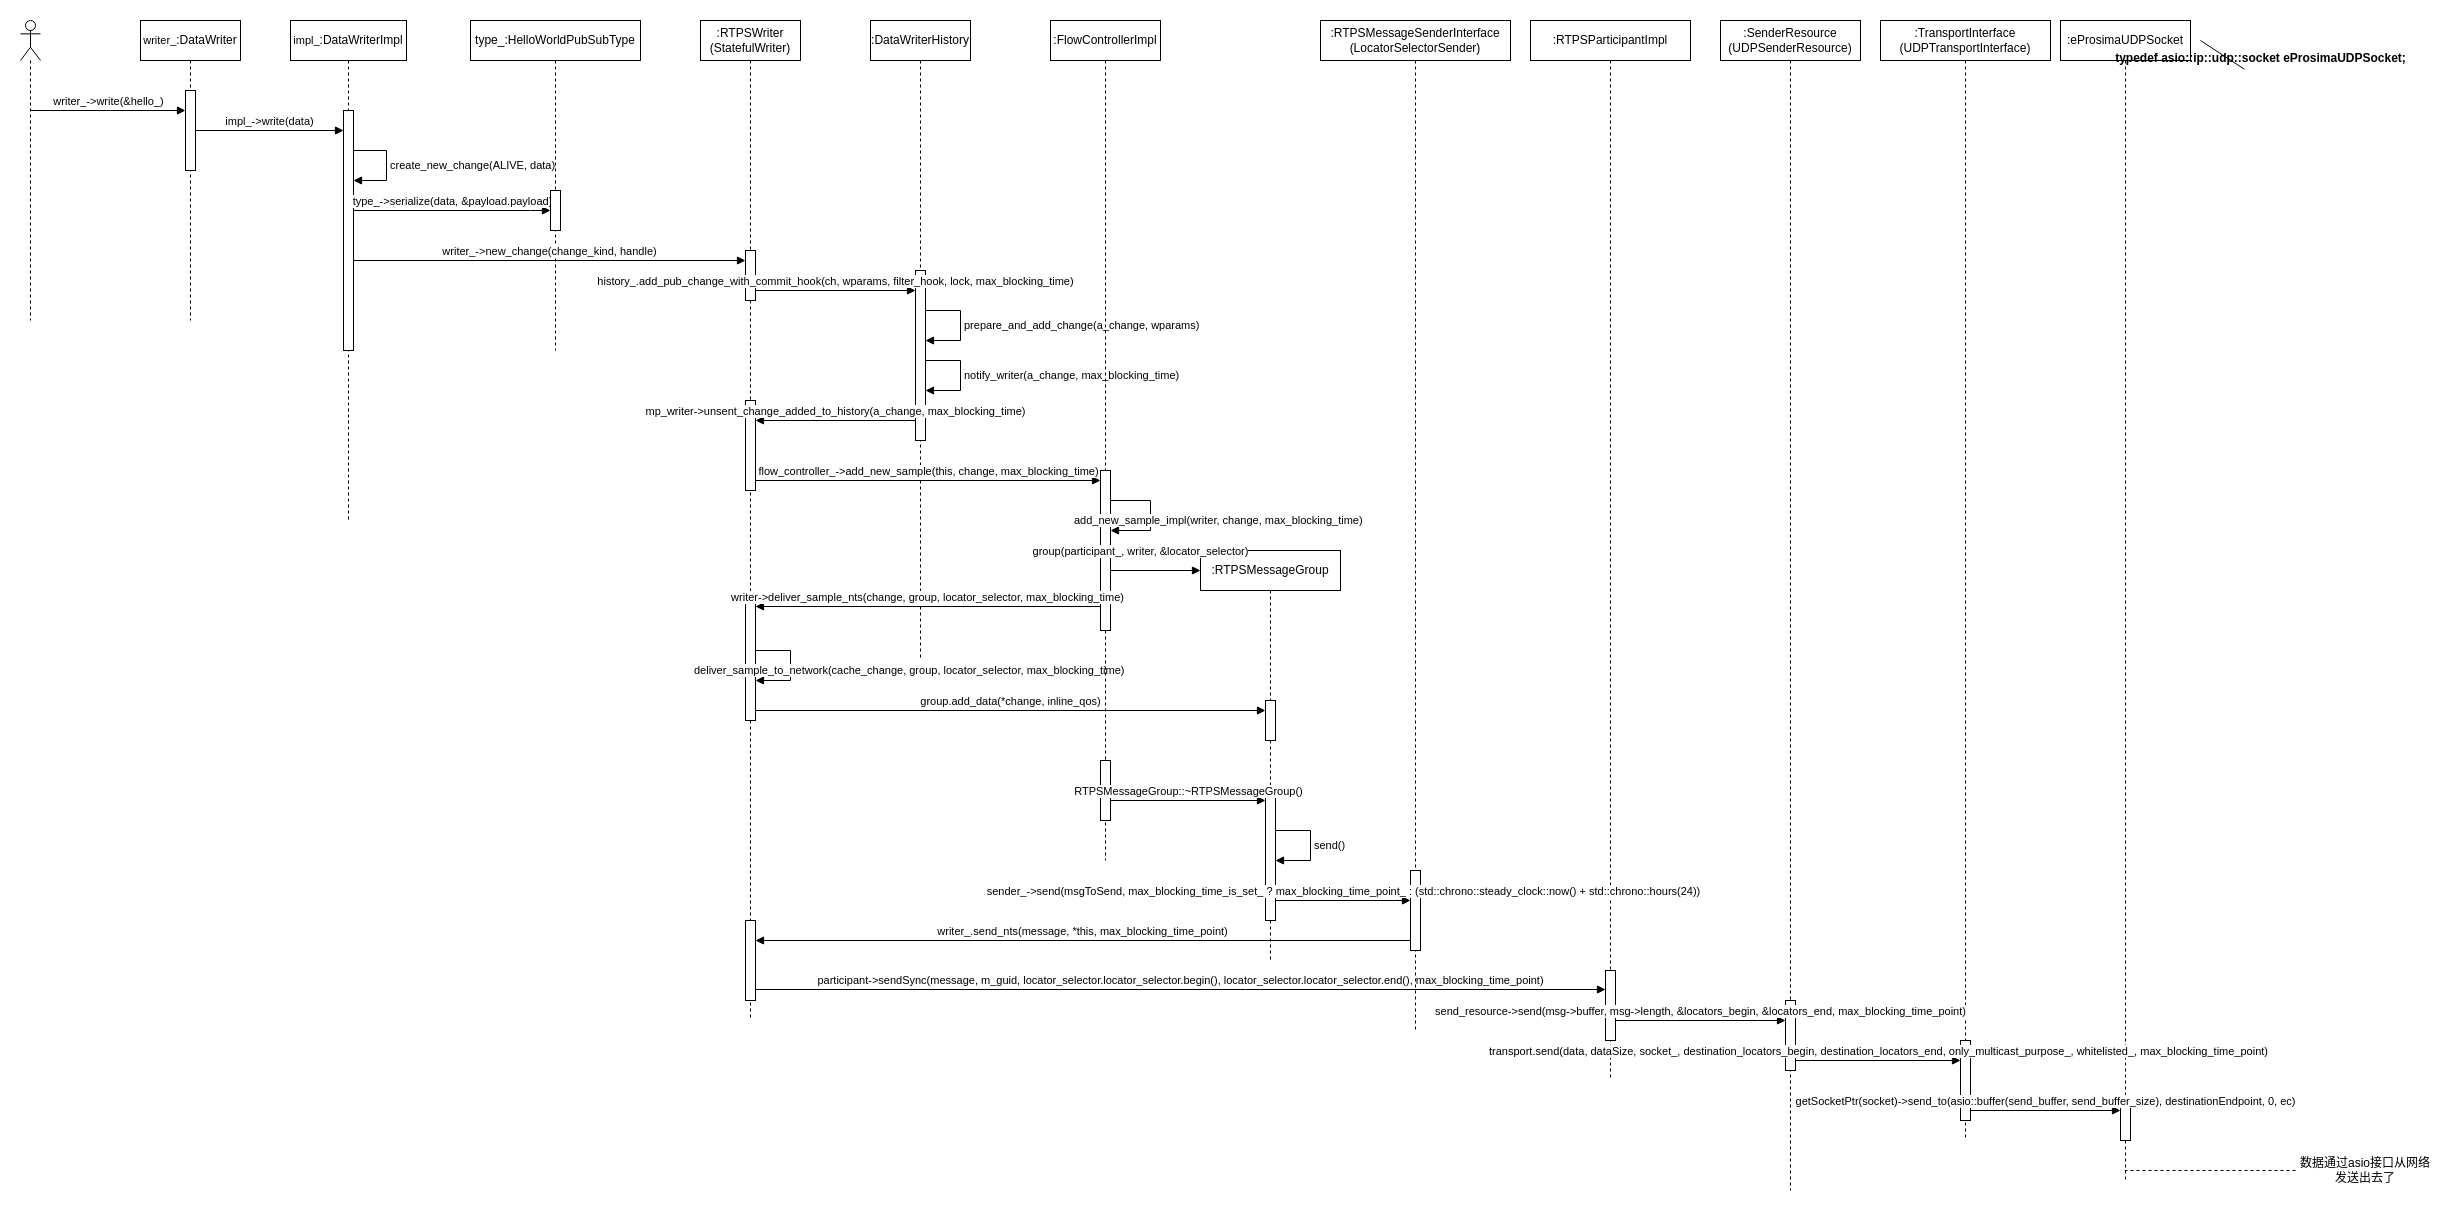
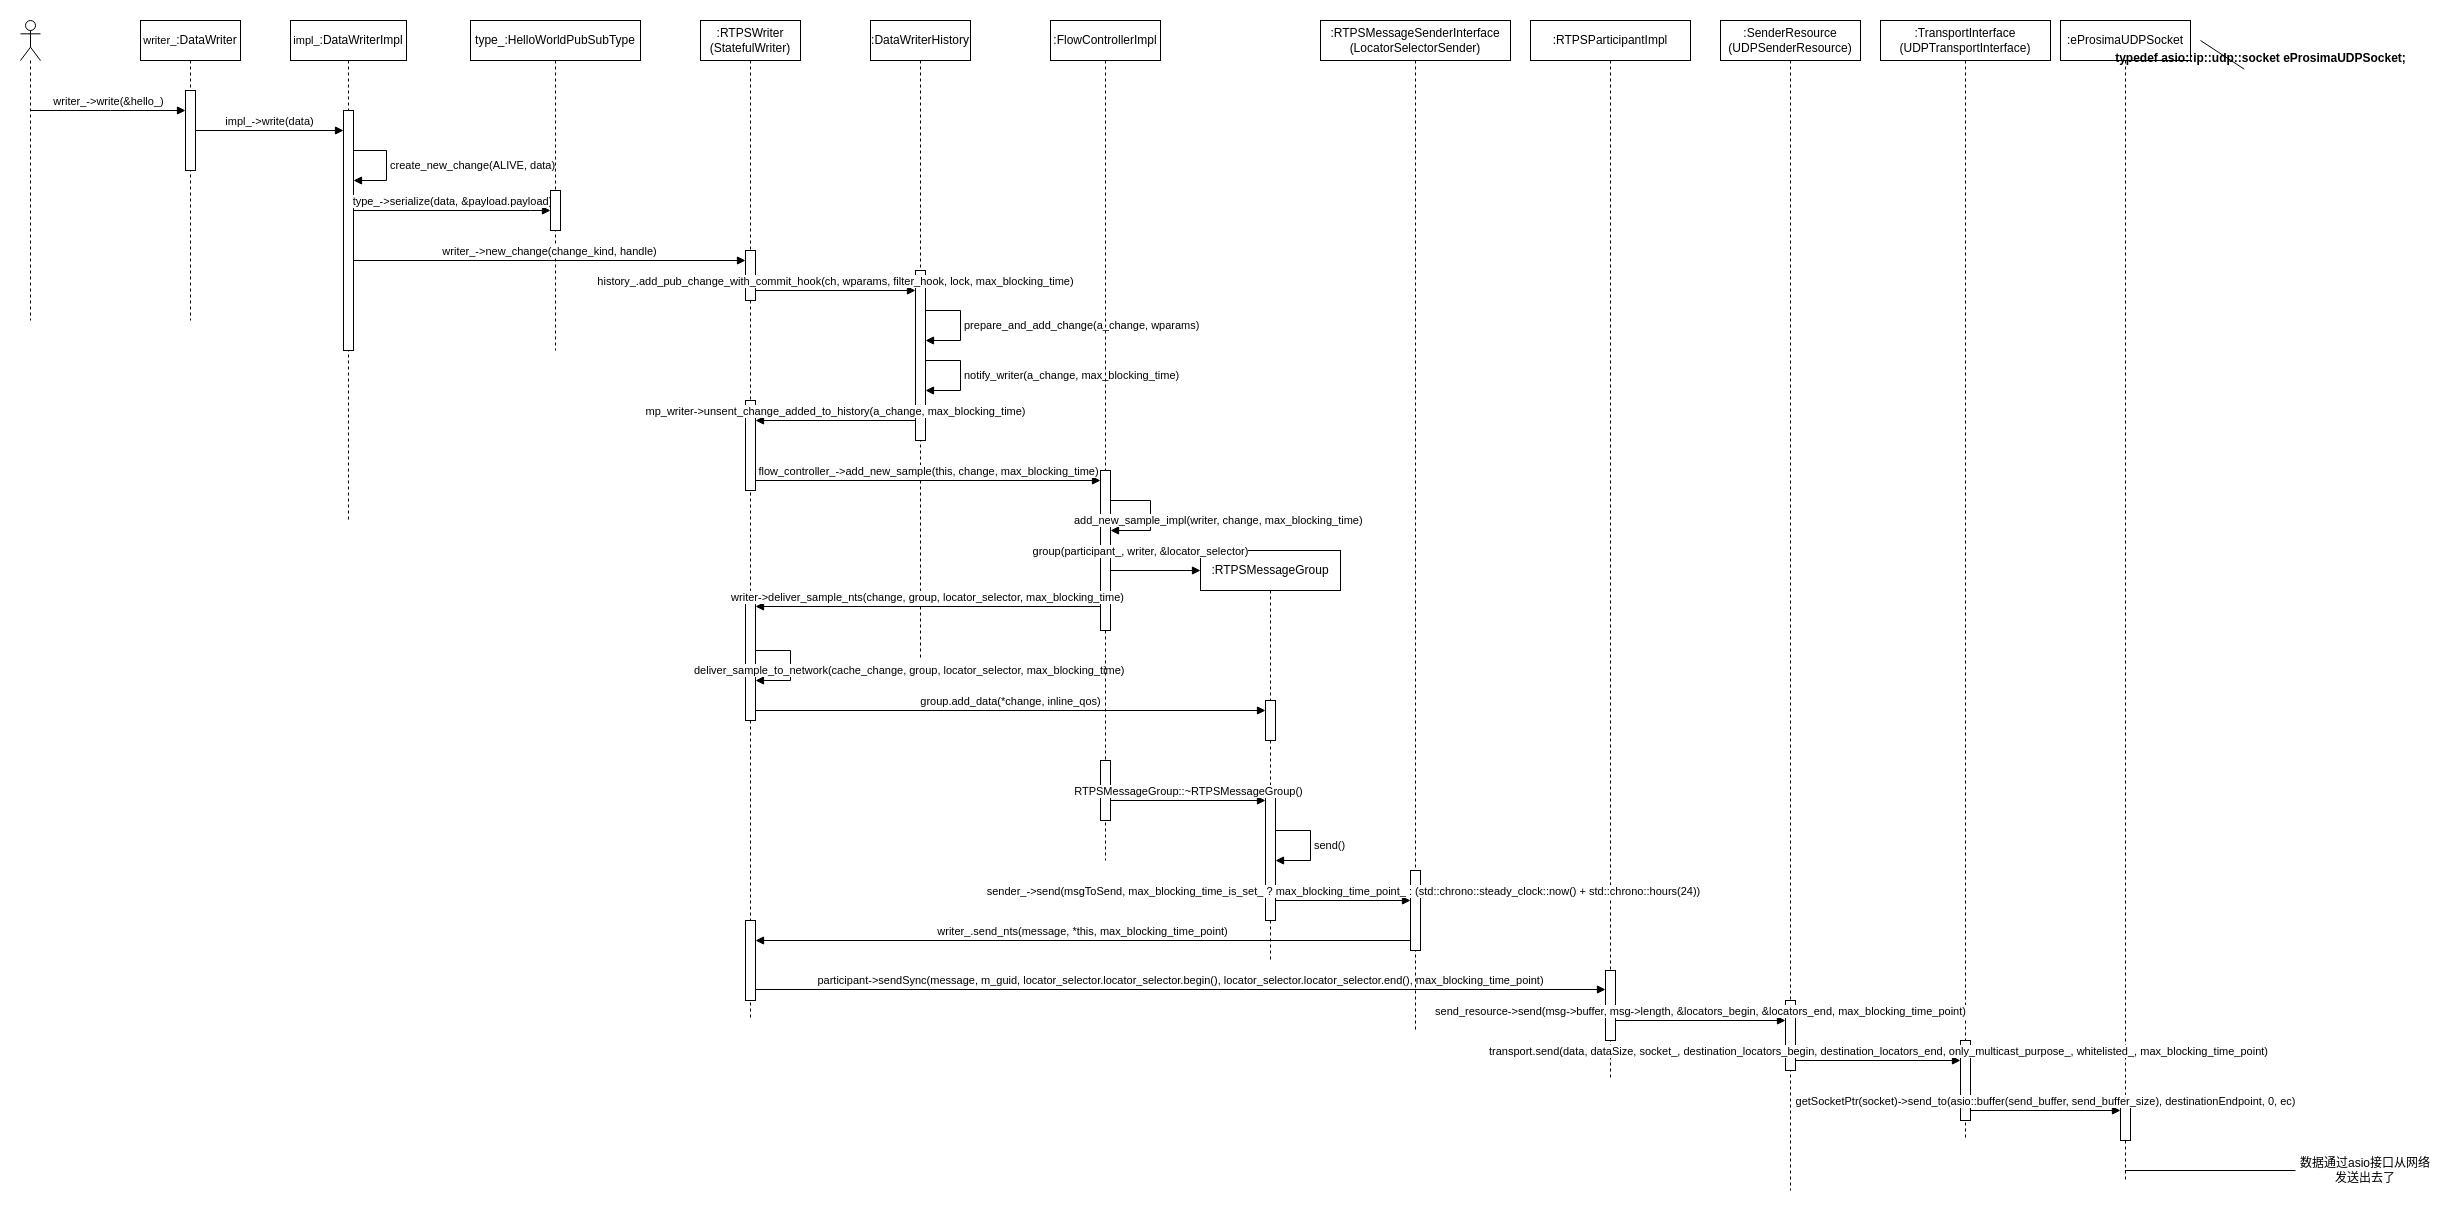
(2211, 1171) -> (2211, 1171)
